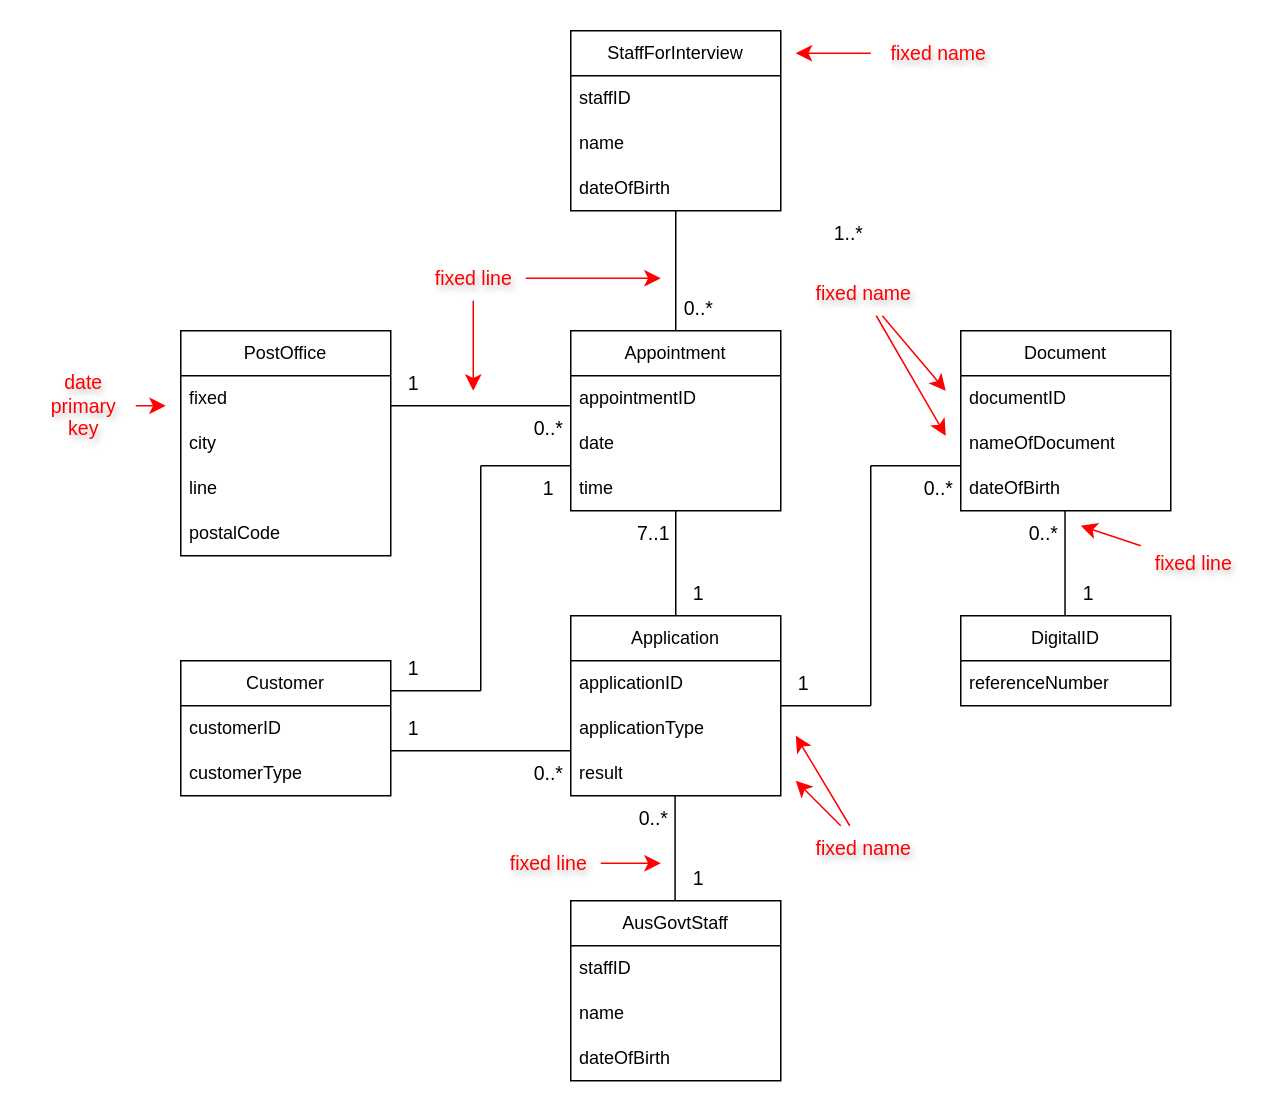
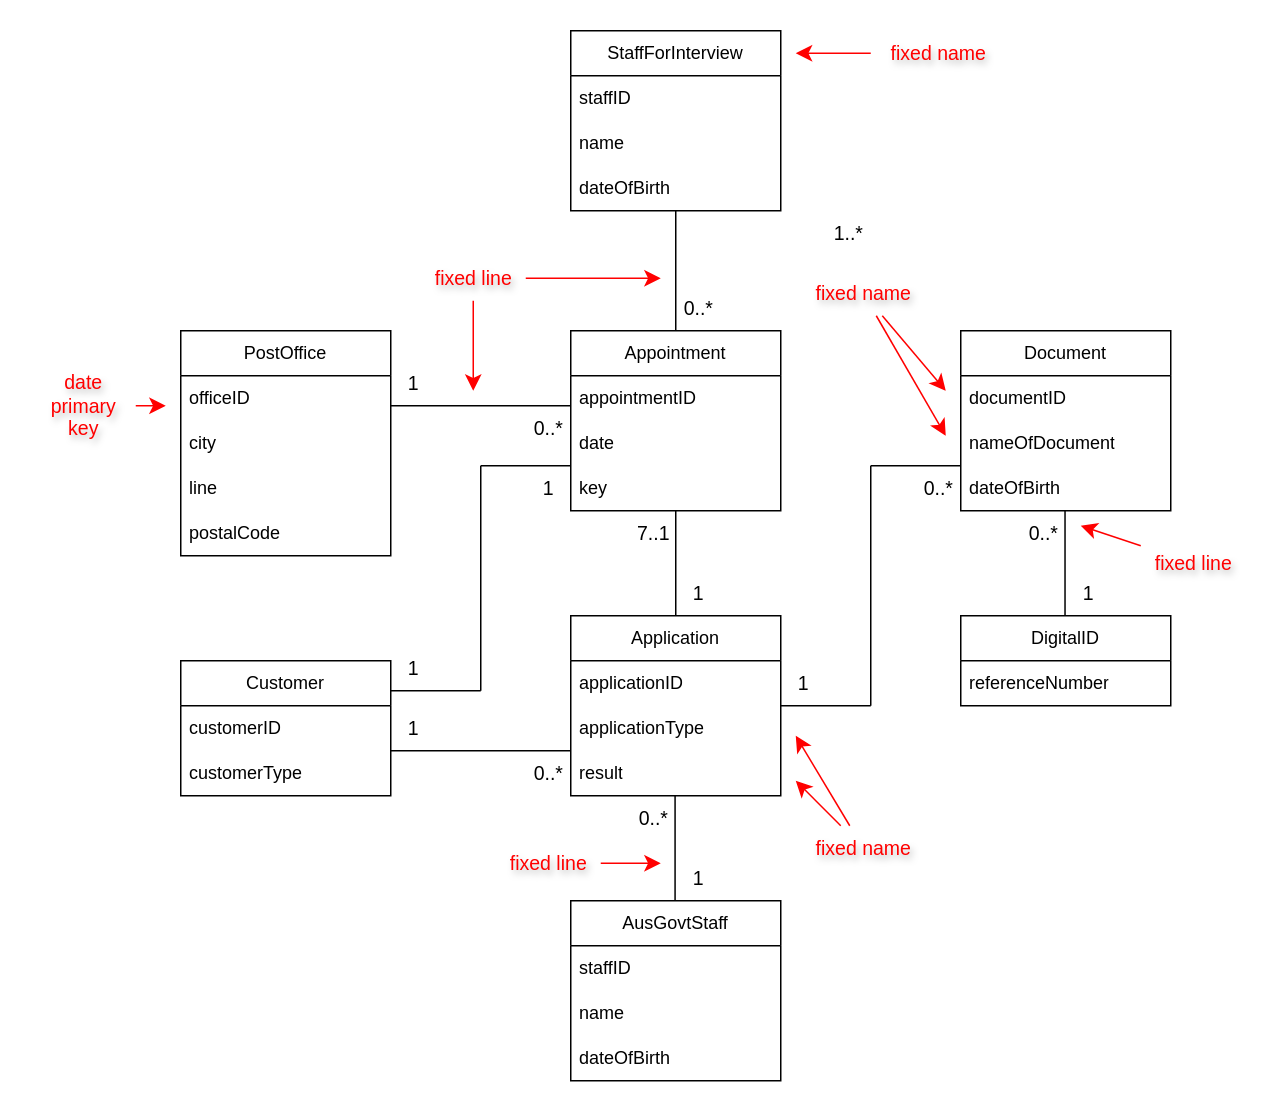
(213, 398) -> (228, 398)
(598, 488) -> (595, 488)
